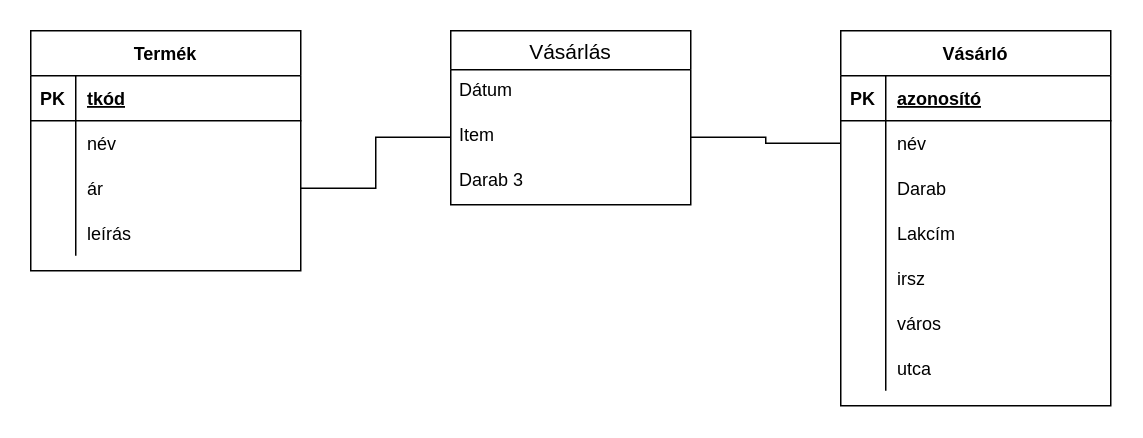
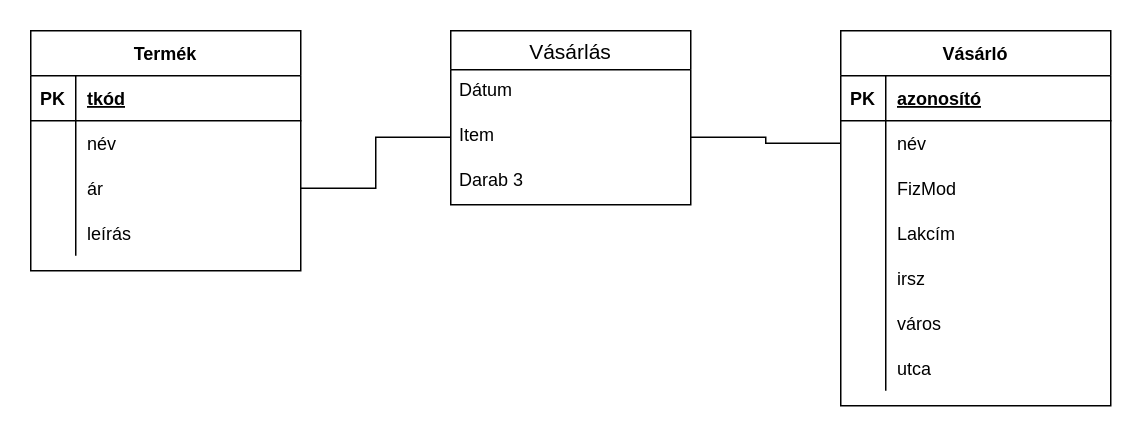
(922, 189) -> (925, 189)
